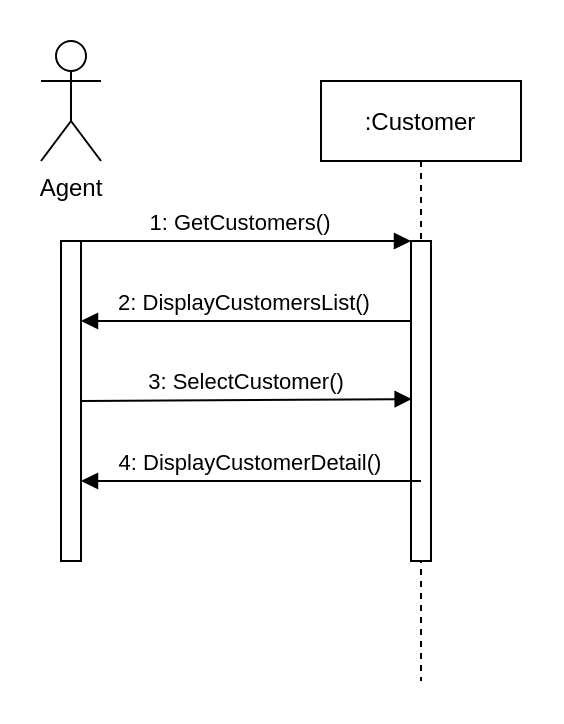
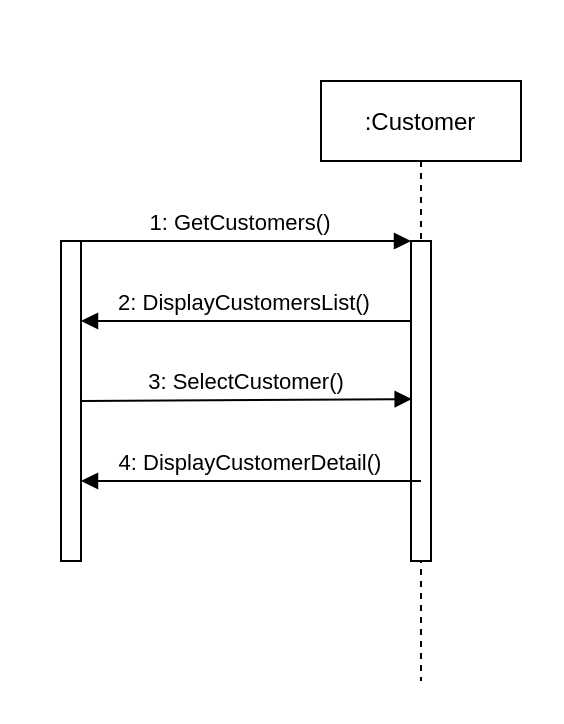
(71, 101) -> none
